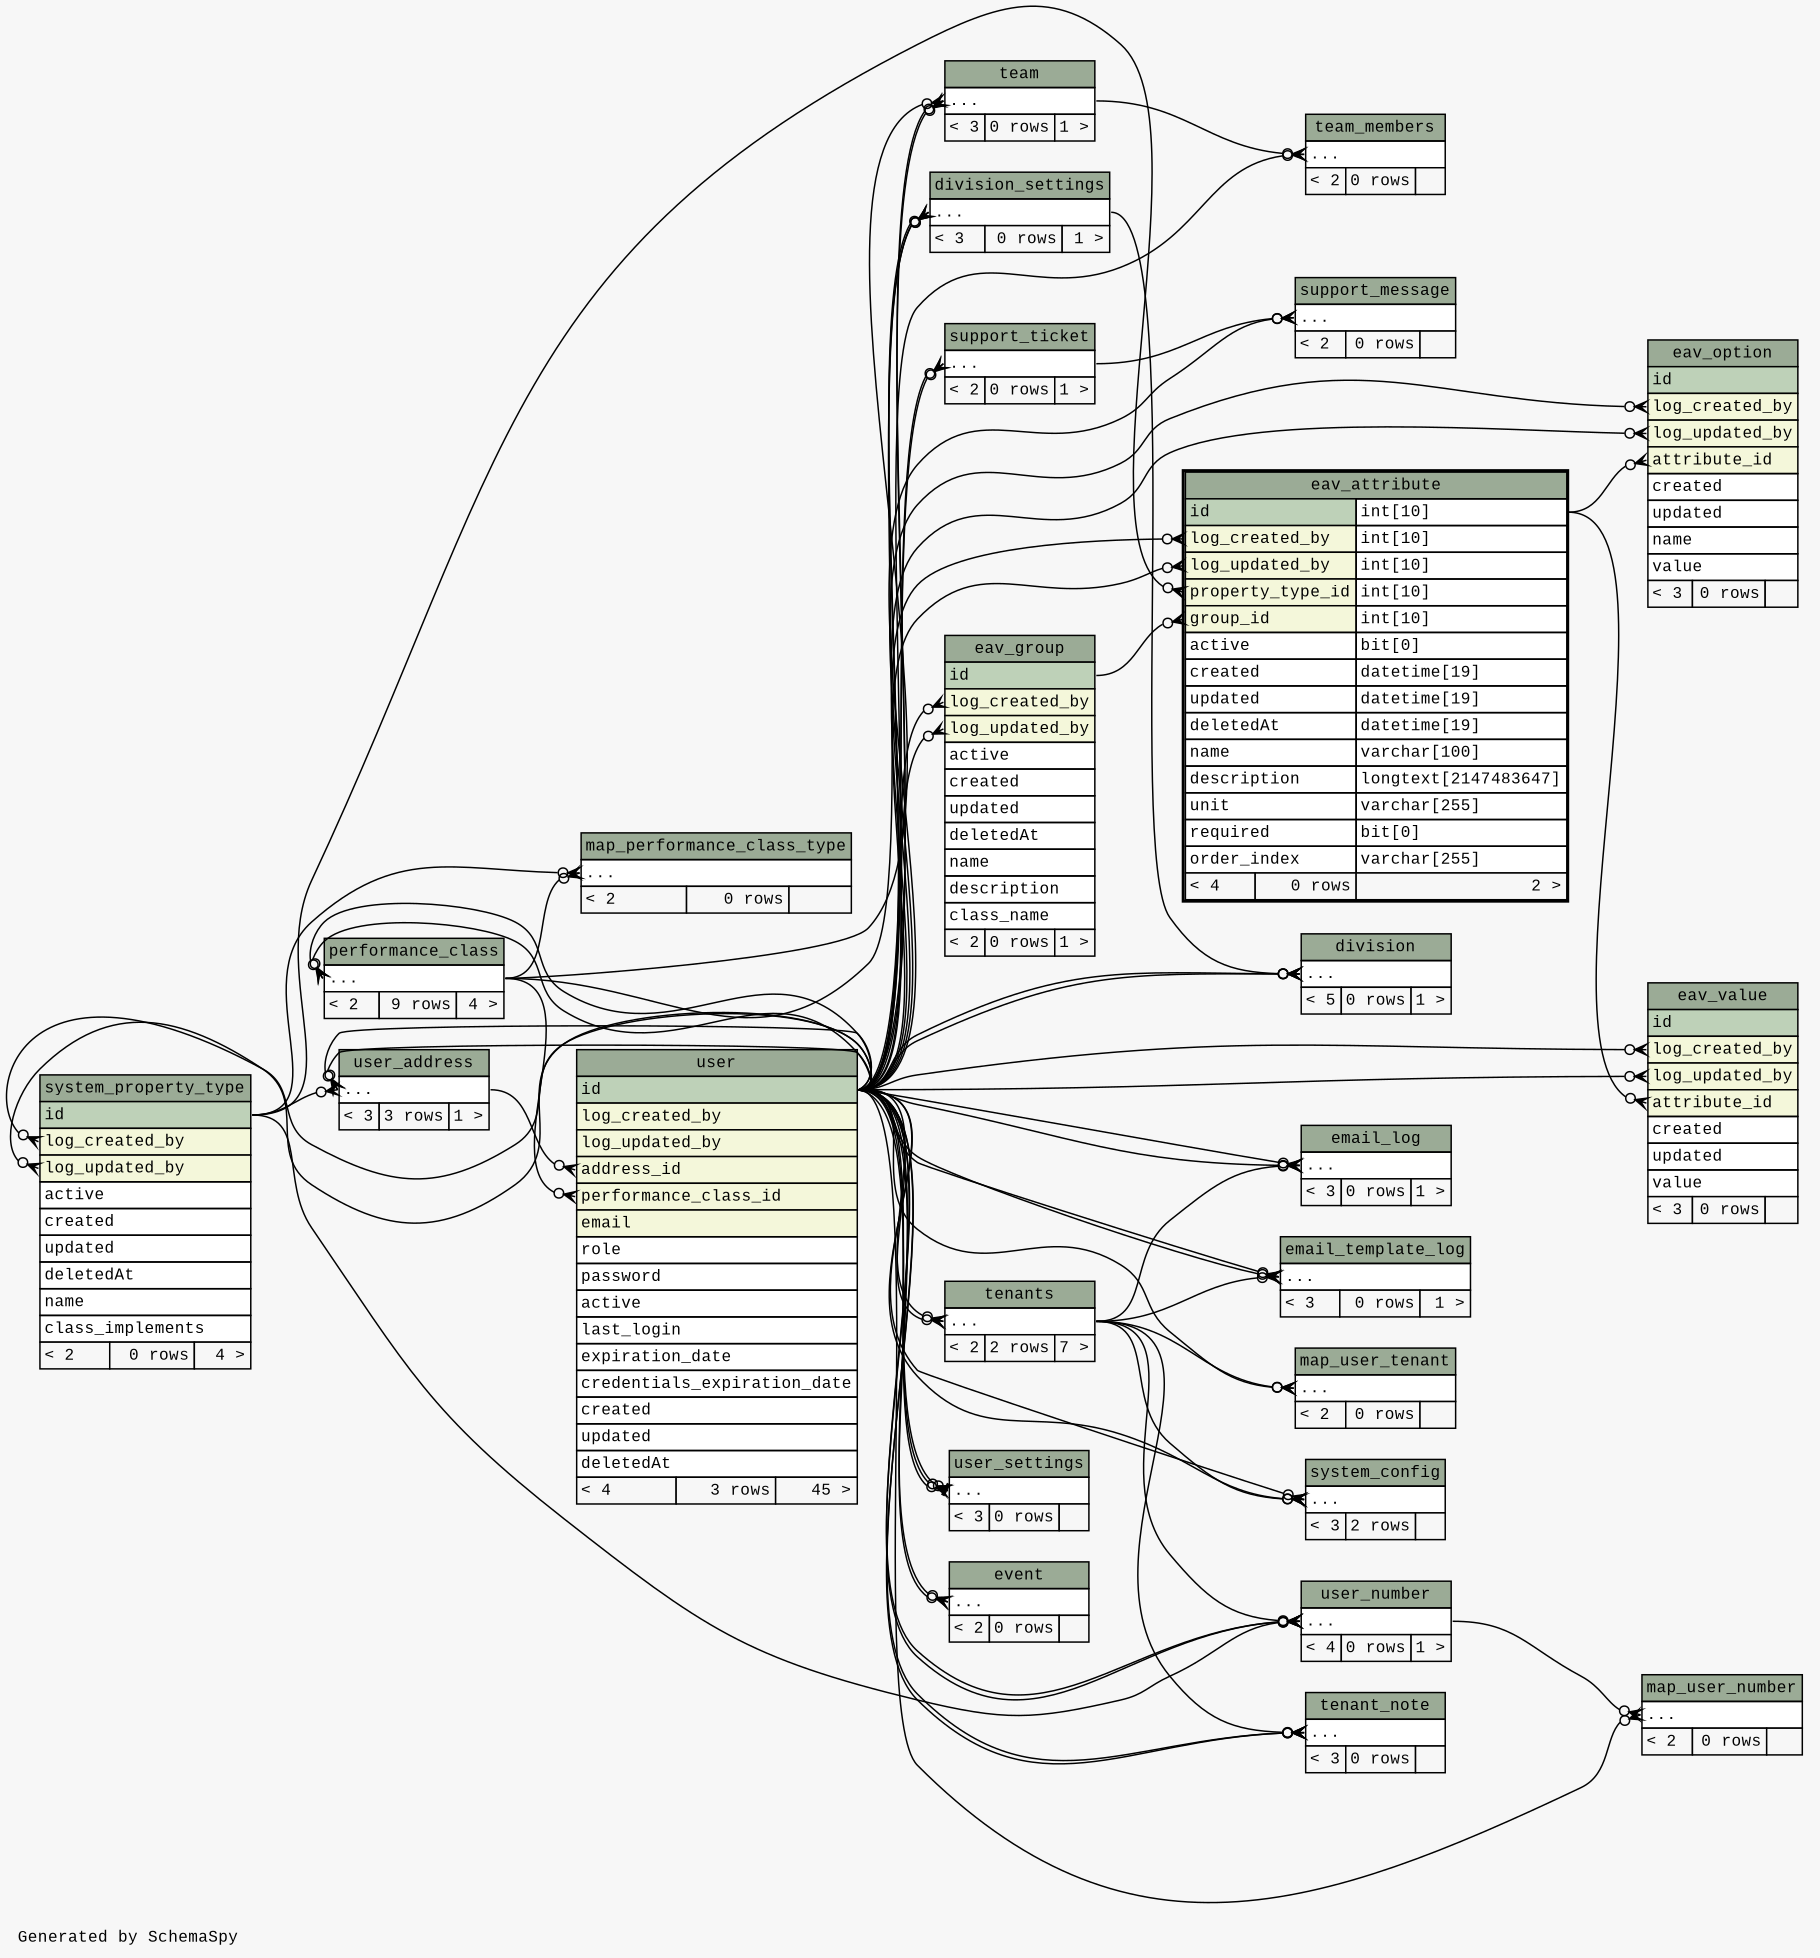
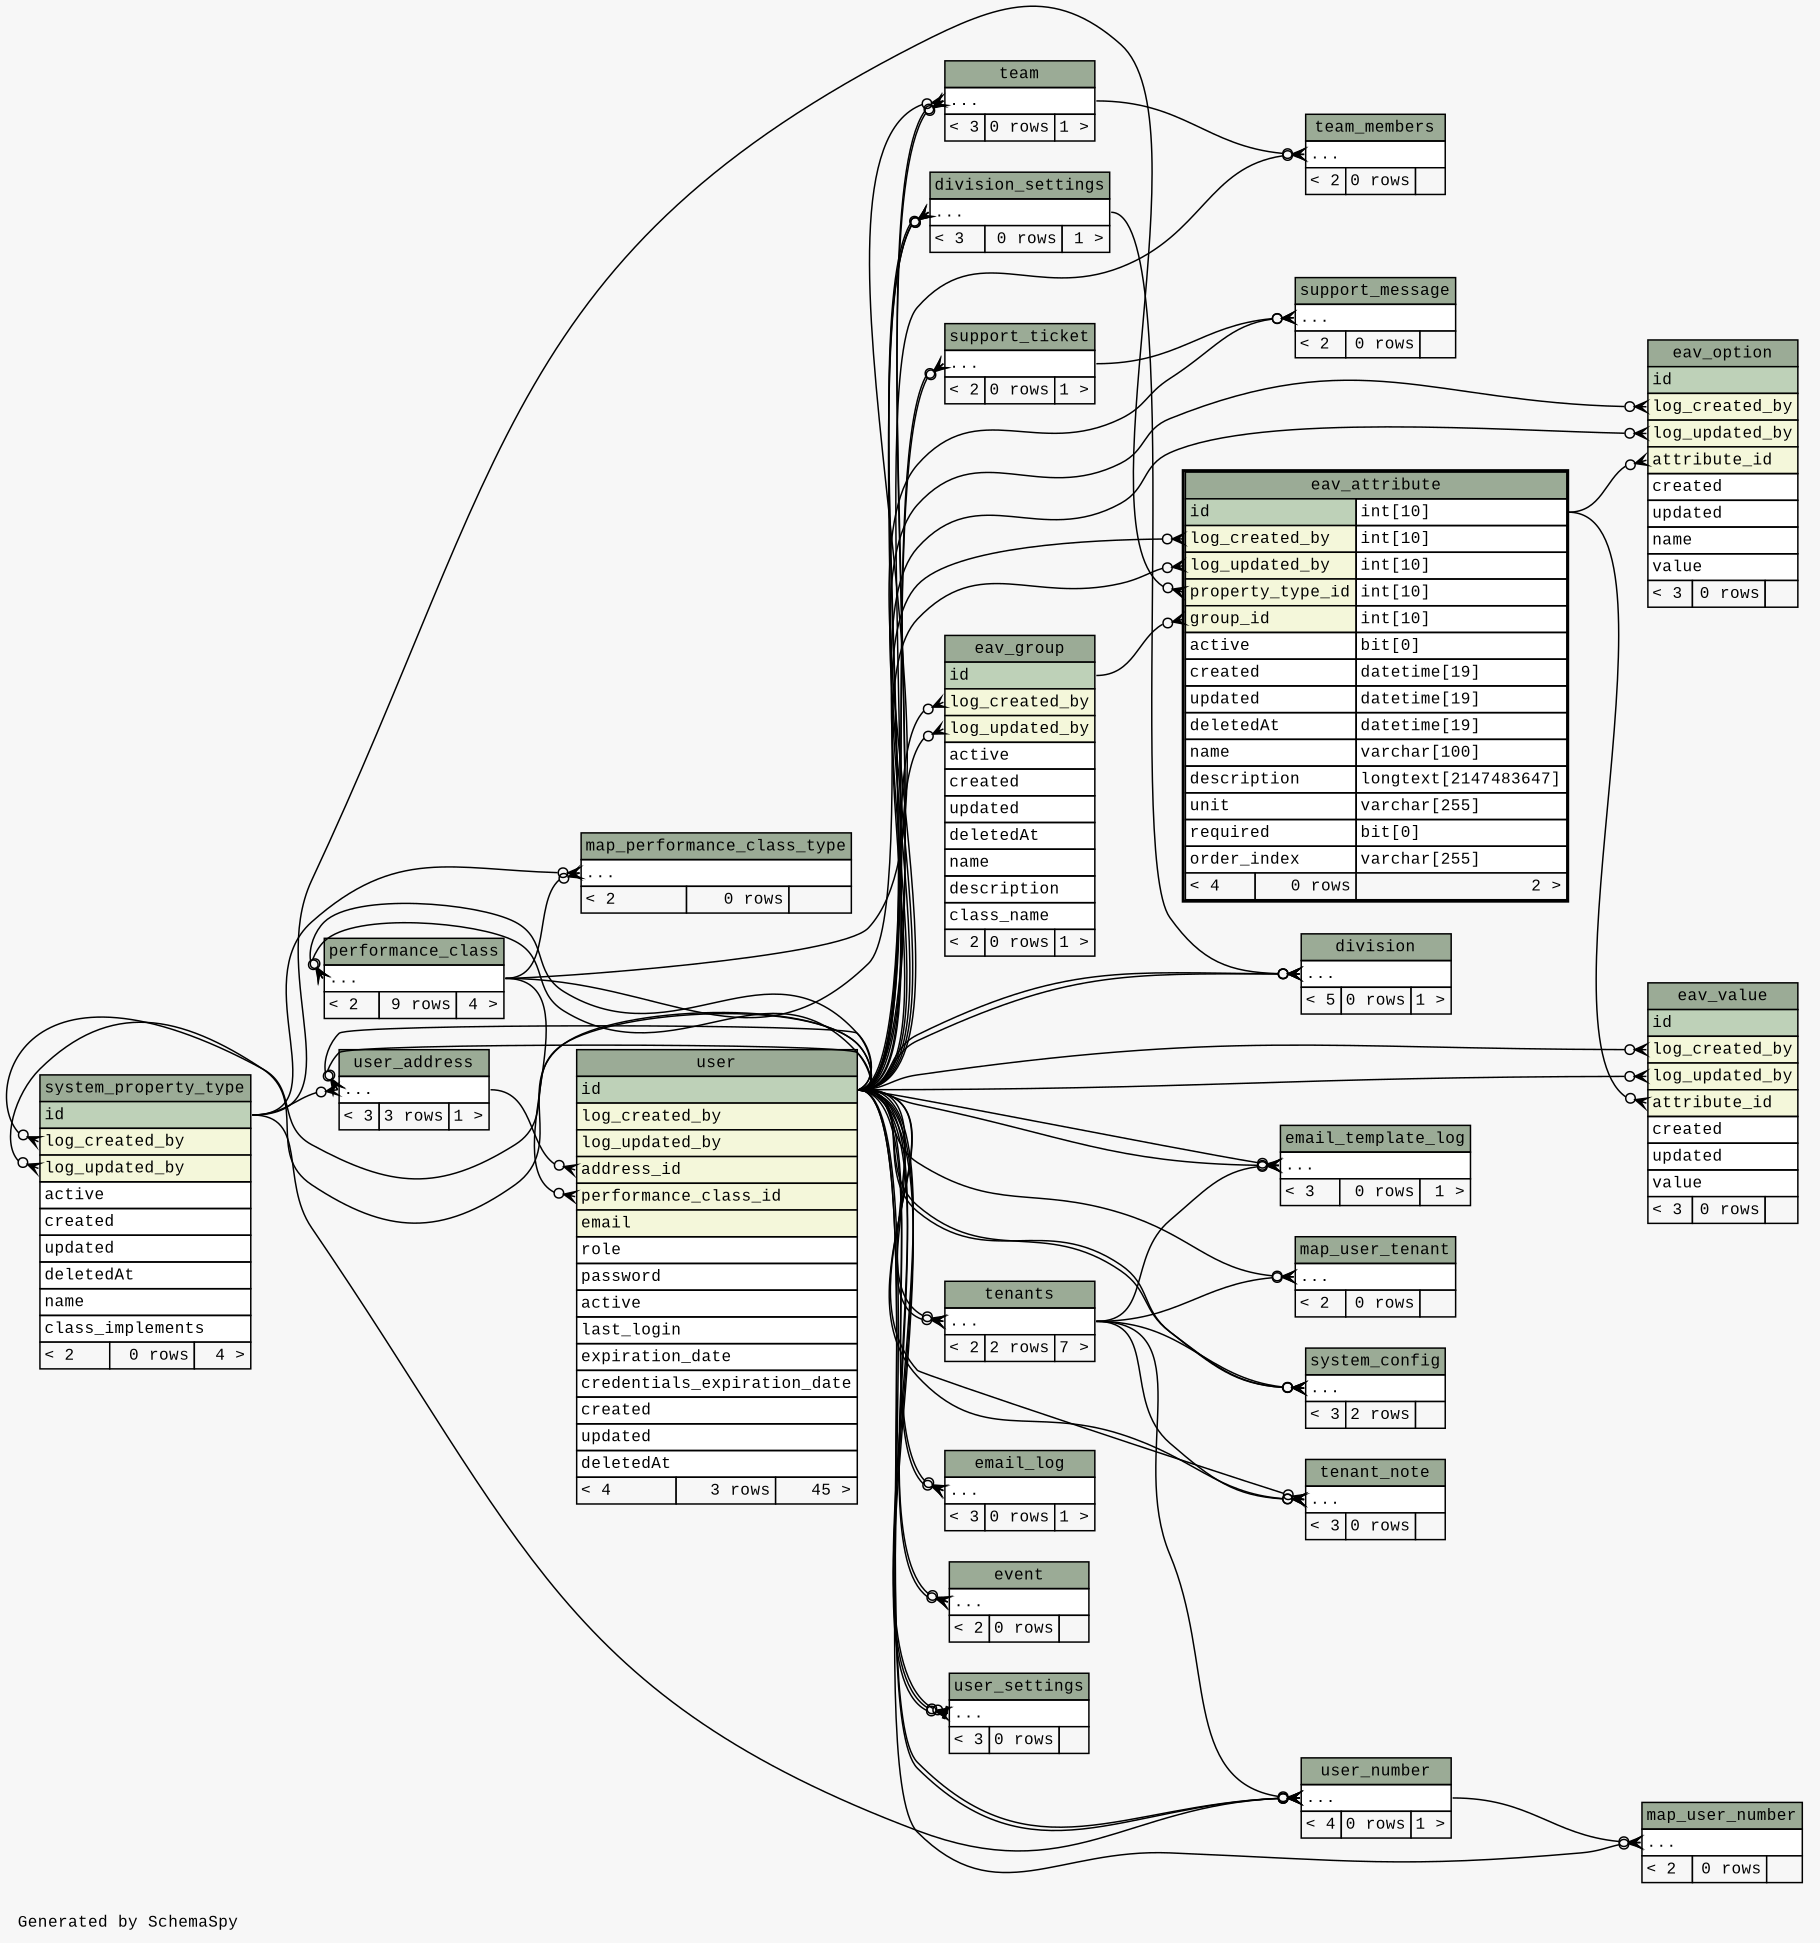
(1166, 1224) -> none
